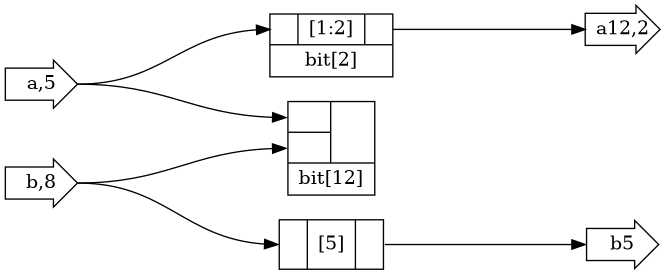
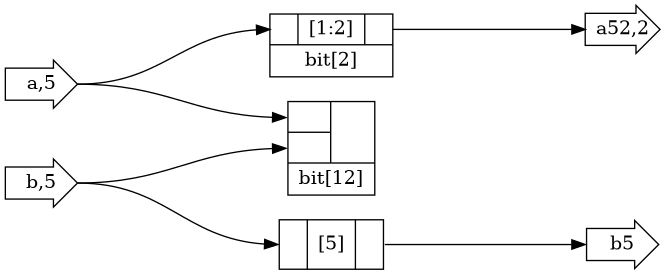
(623, 29) -> (623, 29)
(41, 183) -> (41, 183)
